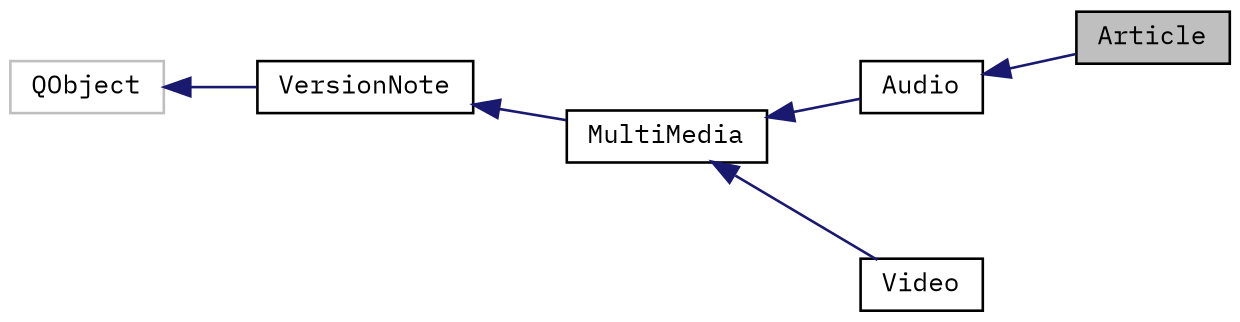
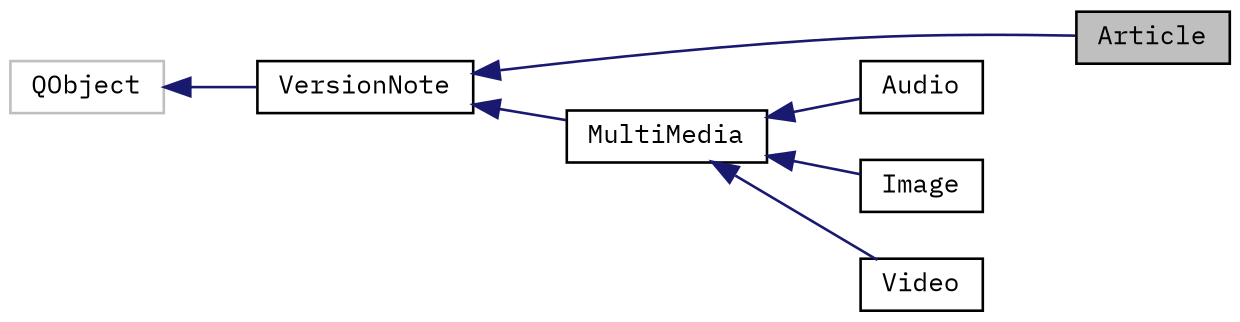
(1043, 61) -> (787, 42)
none -> (922, 186)
